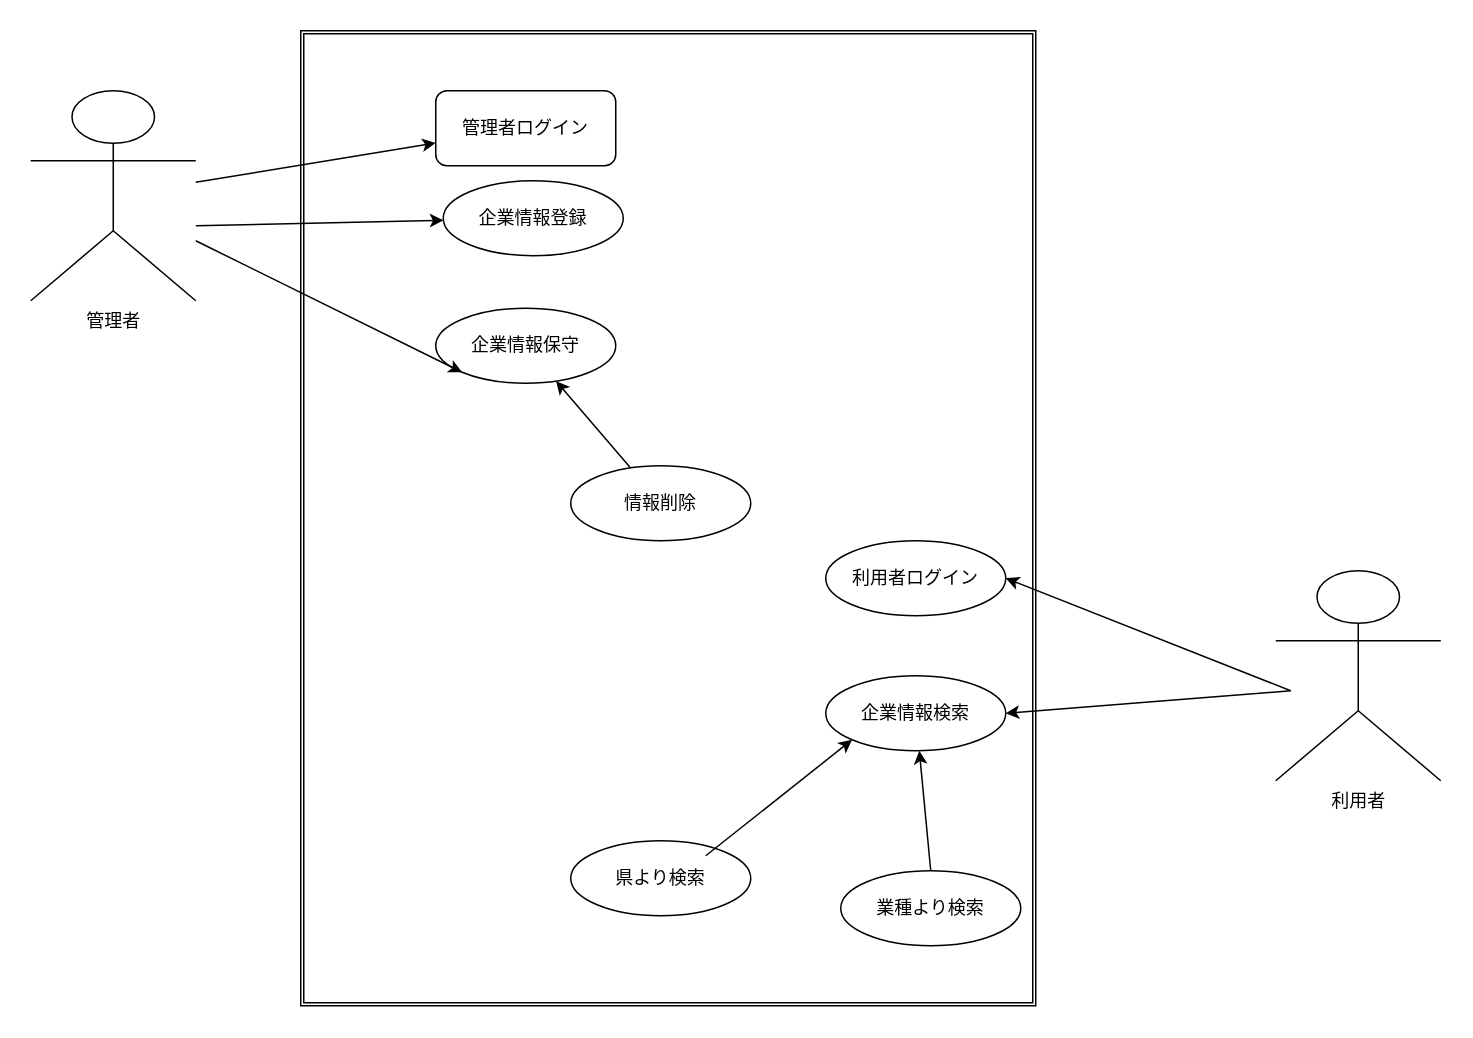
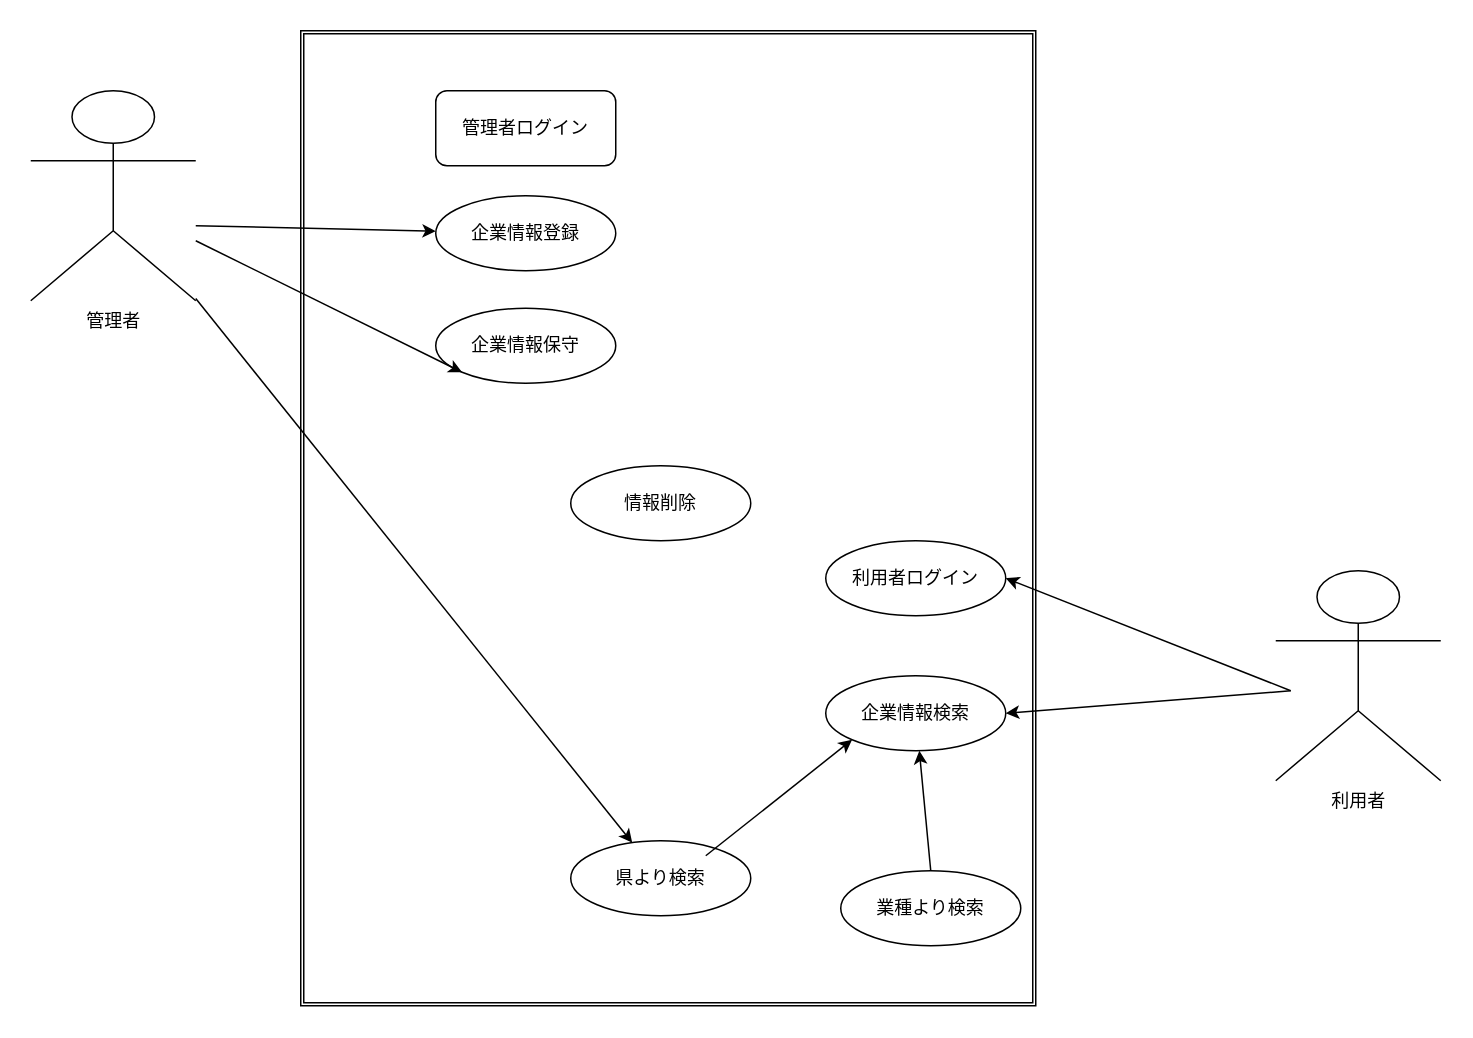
(311, 163) -> (411, 567)
(533, 218) -> (526, 233)
(596, 428) -> none
